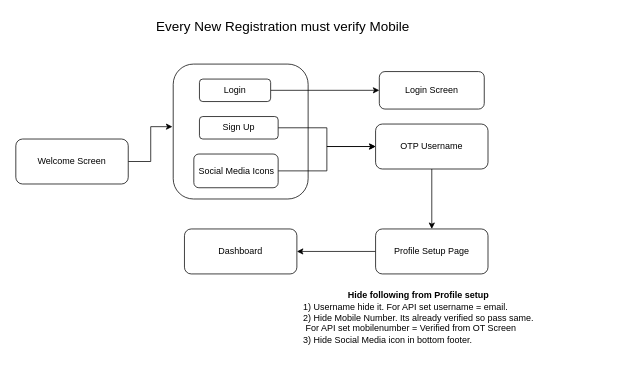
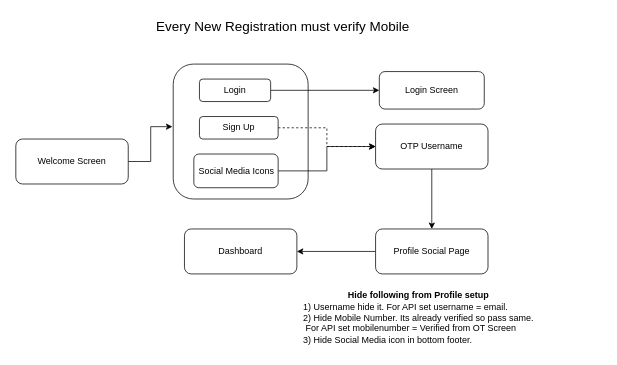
(309, 128) -> (309, 128)
(432, 252) -> (432, 252)
